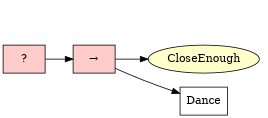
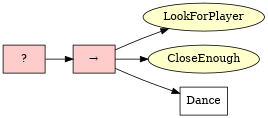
none -> (204, 17)
